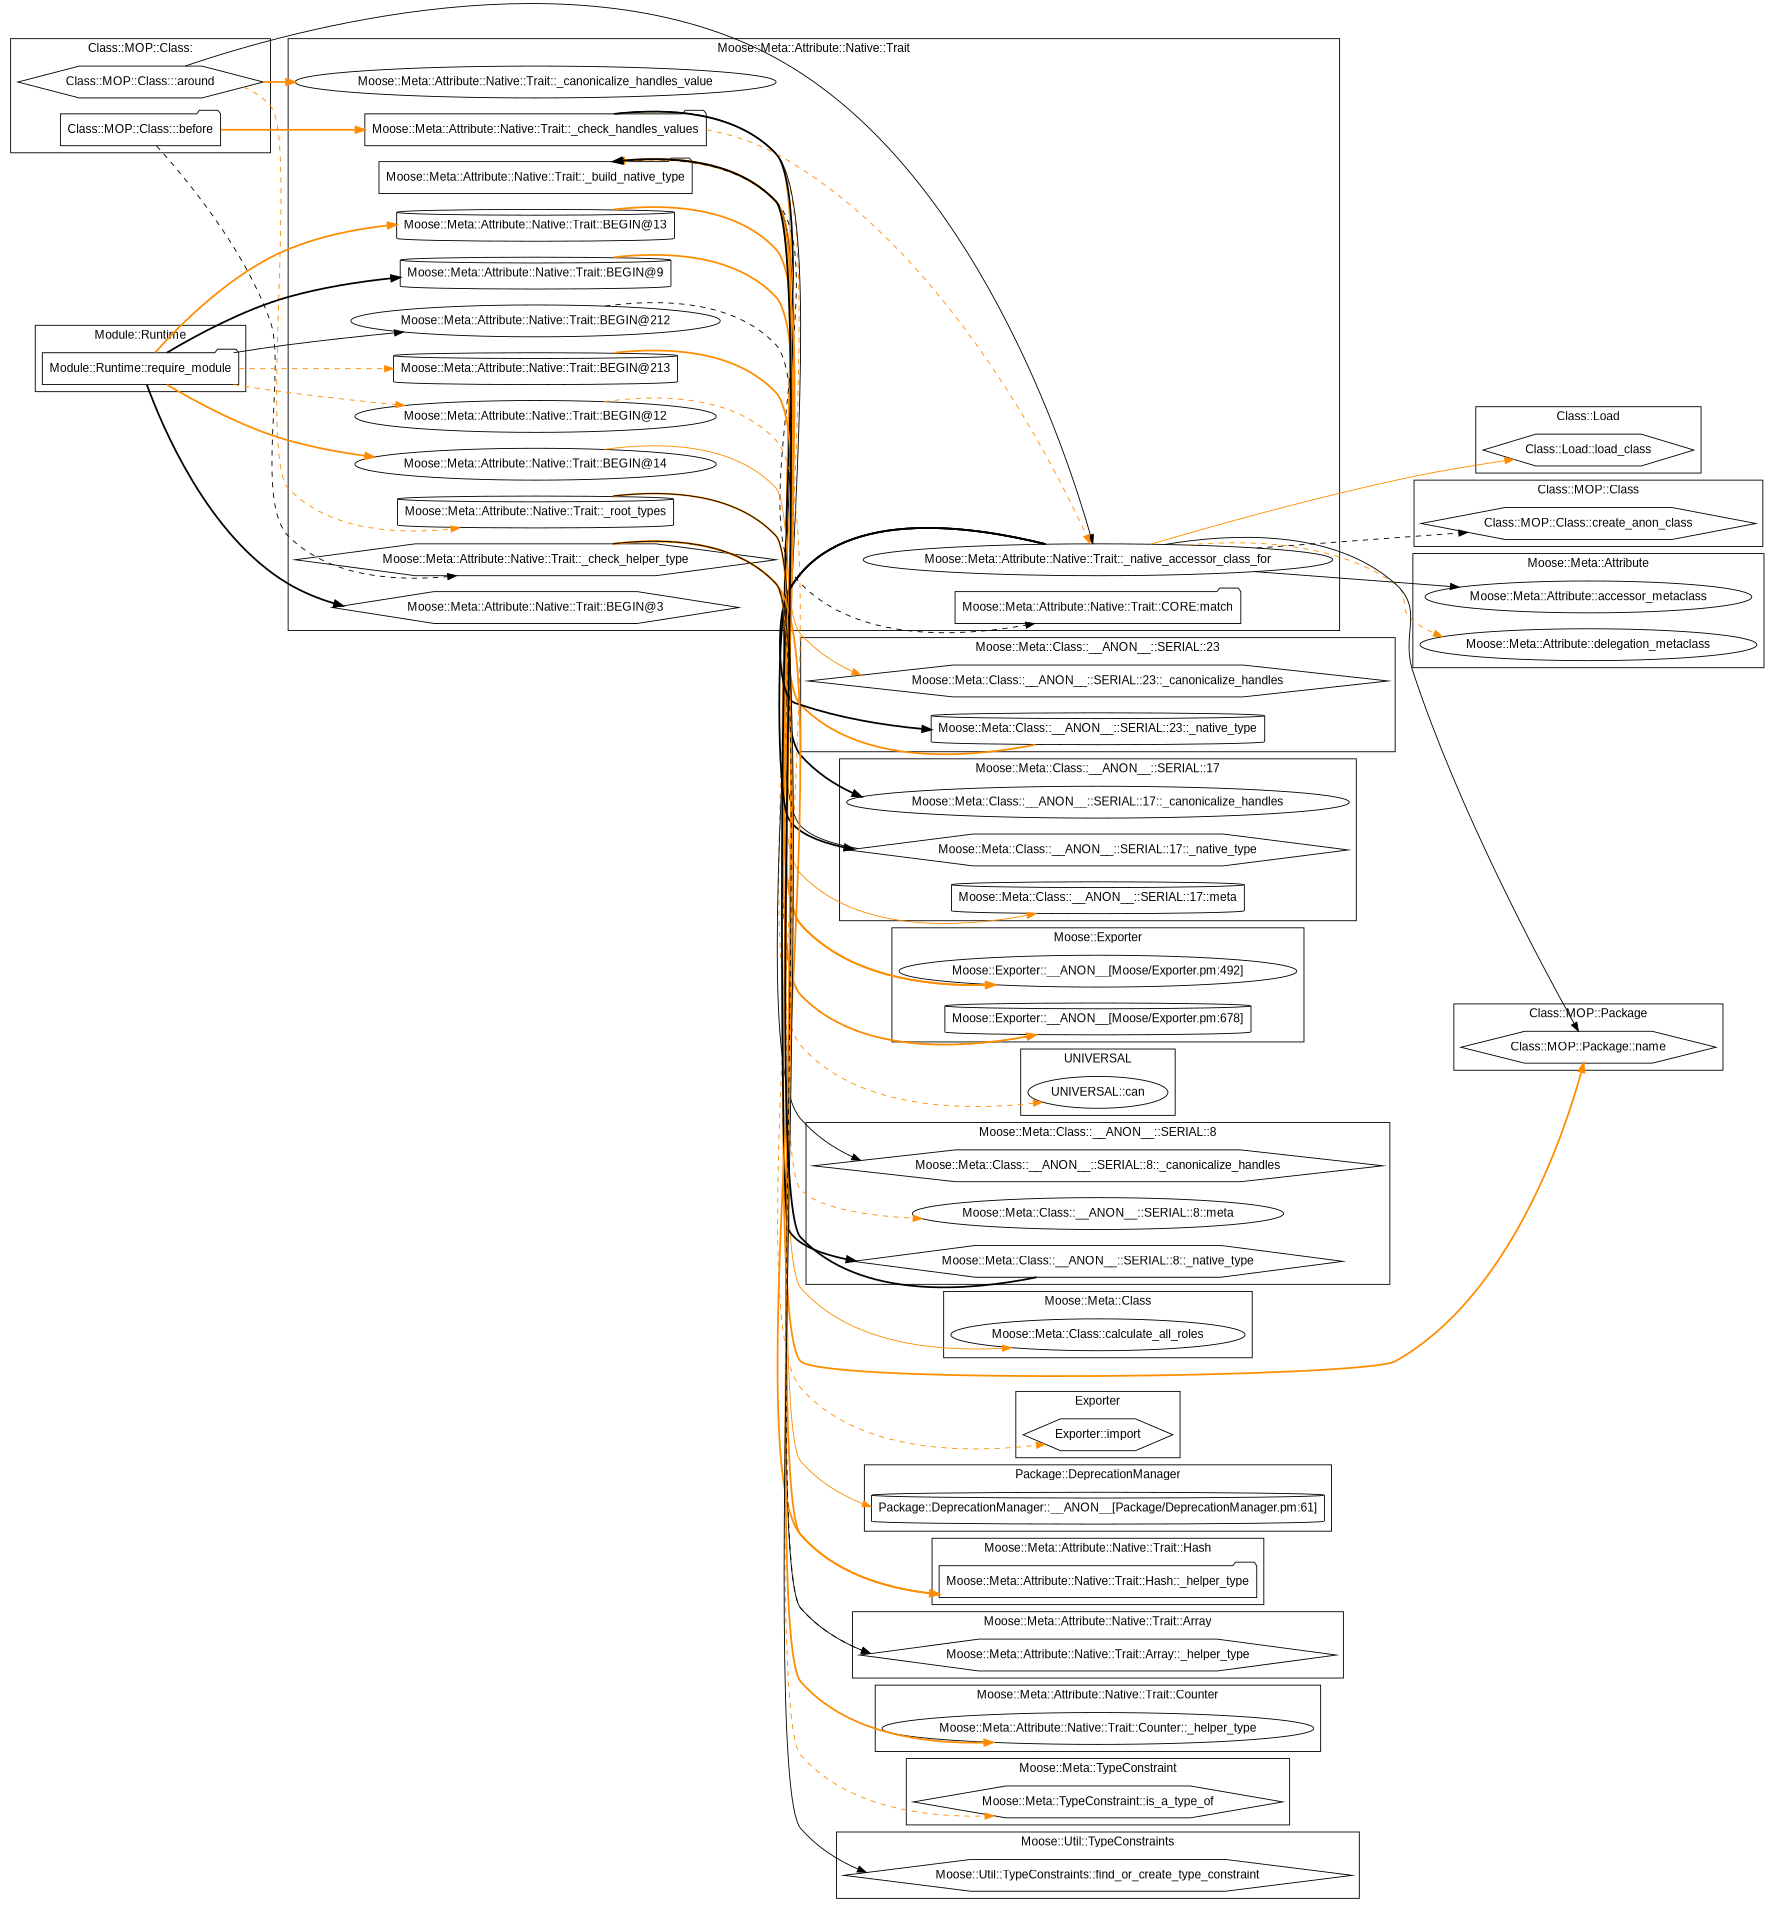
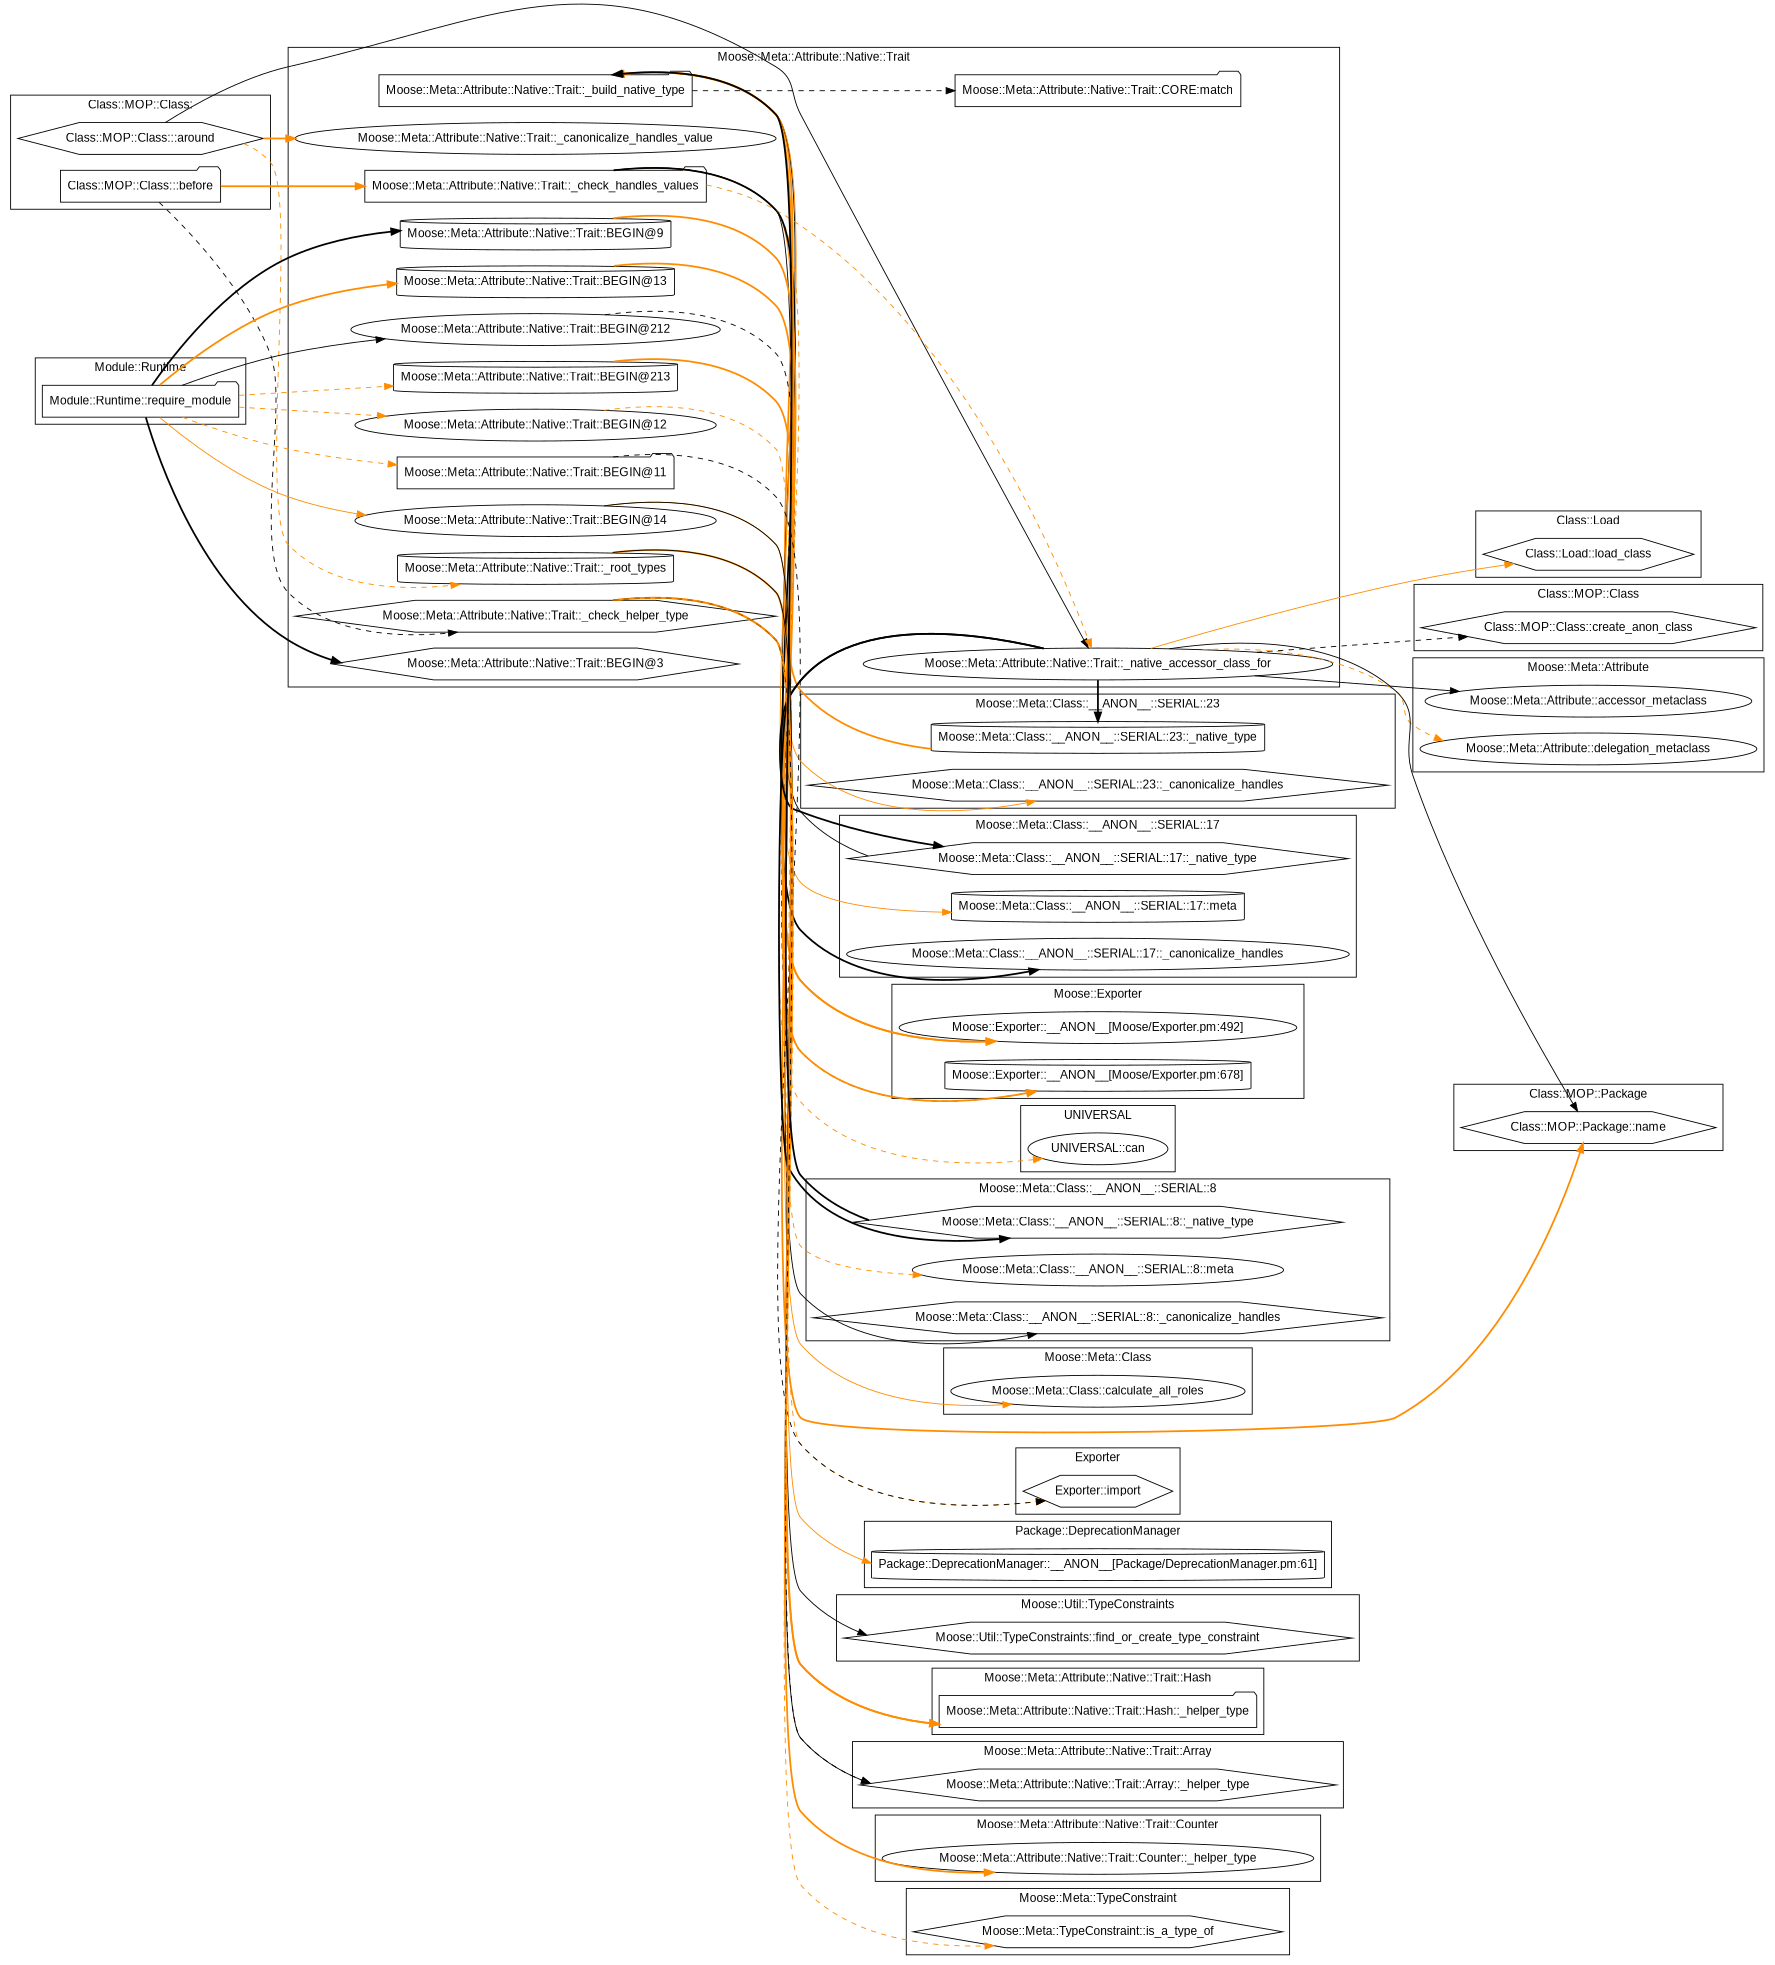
(262, 432) -> (251, 480)
none -> (536, 473)
(790, 1154) -> (789, 1012)
